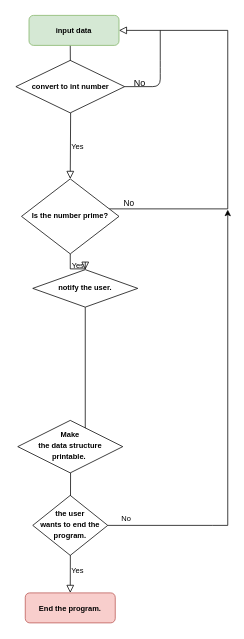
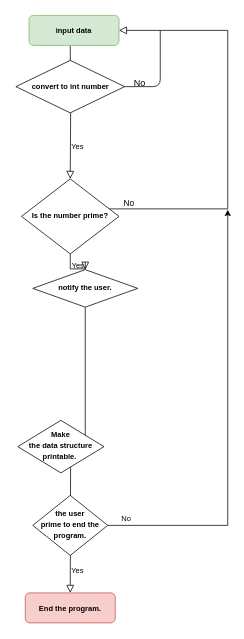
(70, 447) -> (61, 447)
(70, 524) -> (70, 524)
